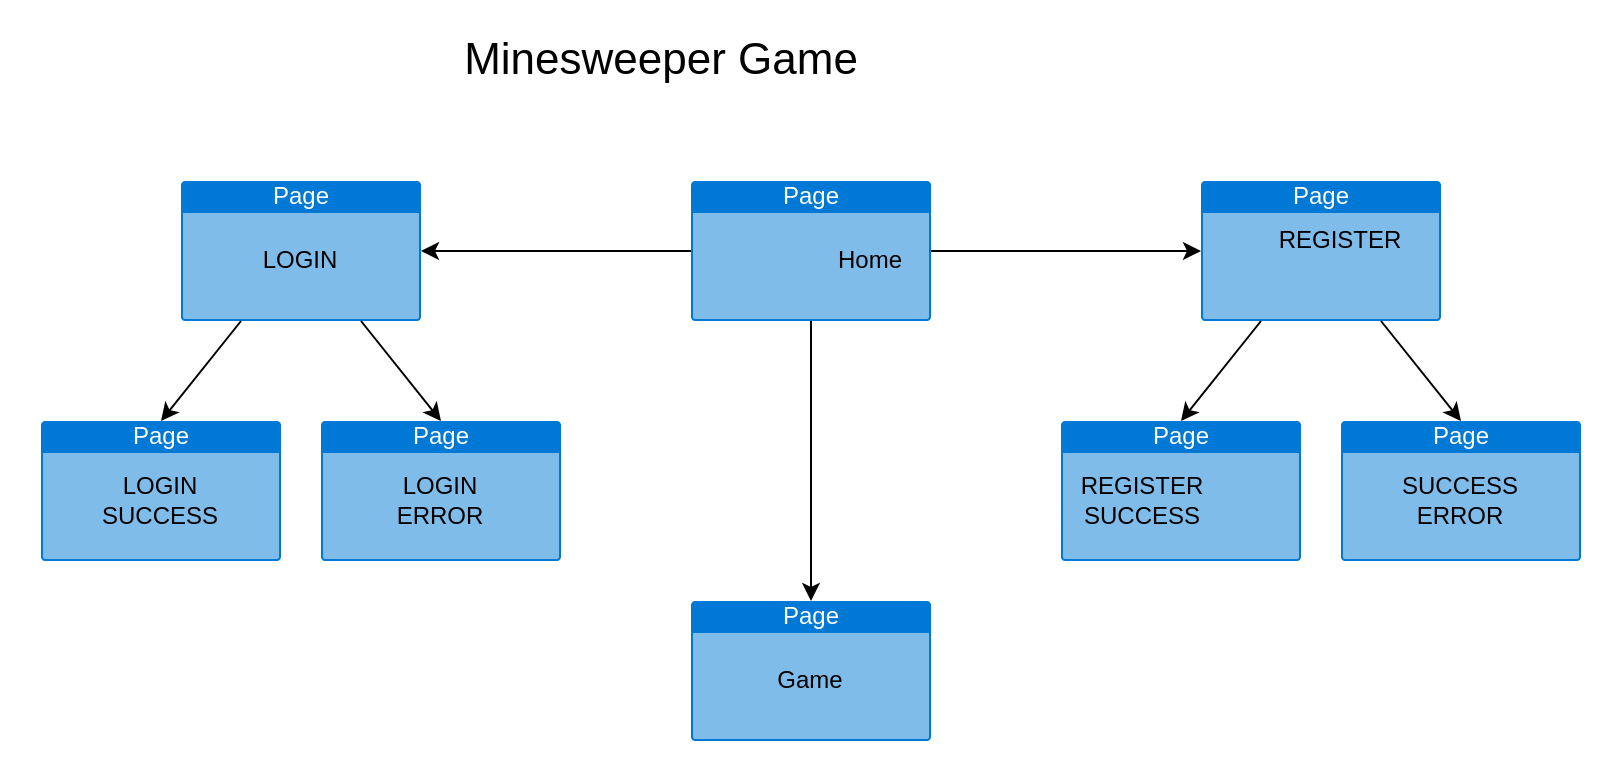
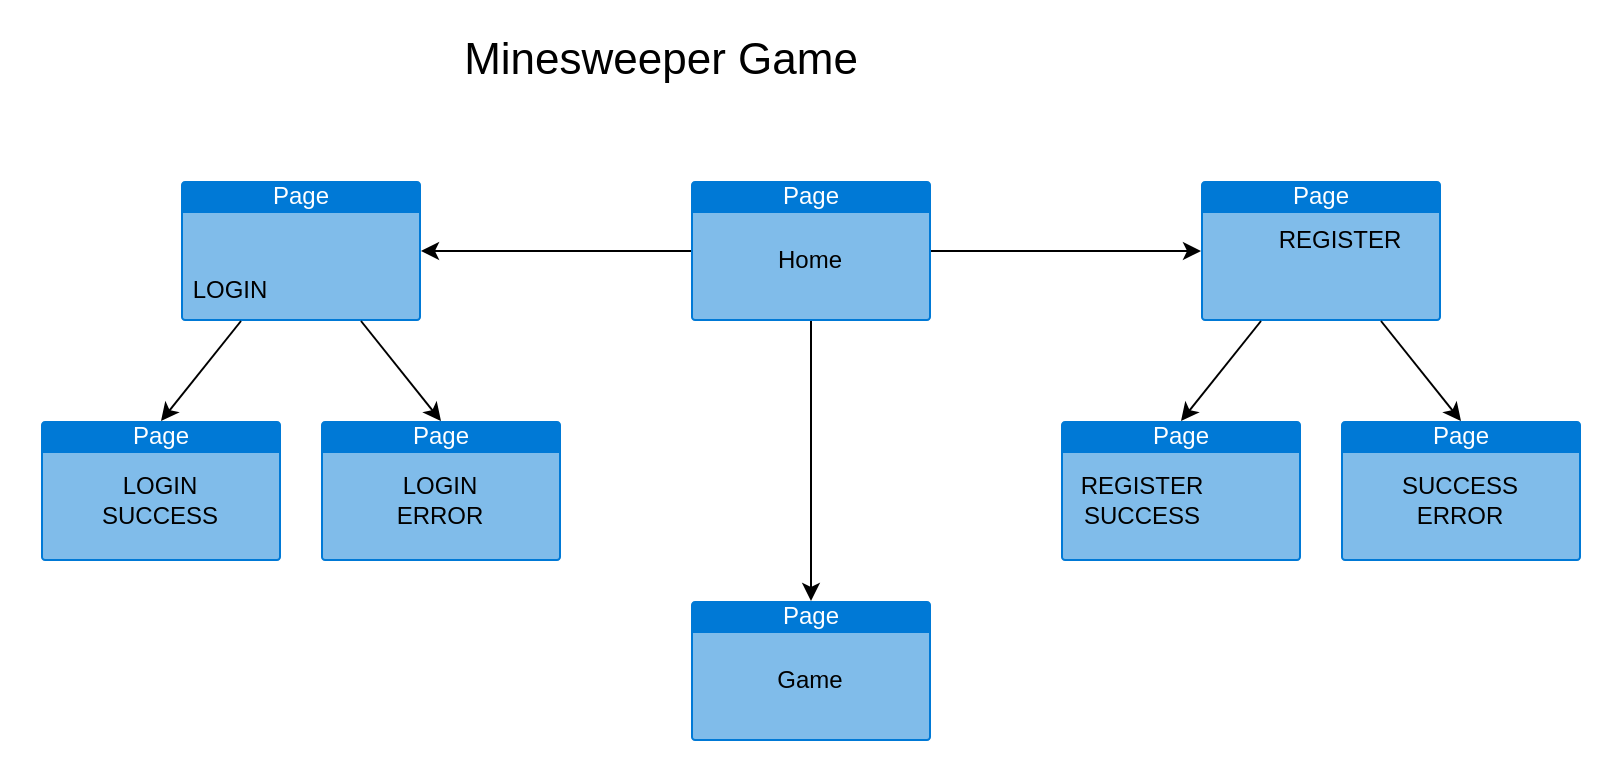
(301, 261) -> (231, 291)
(871, 261) -> (811, 261)
